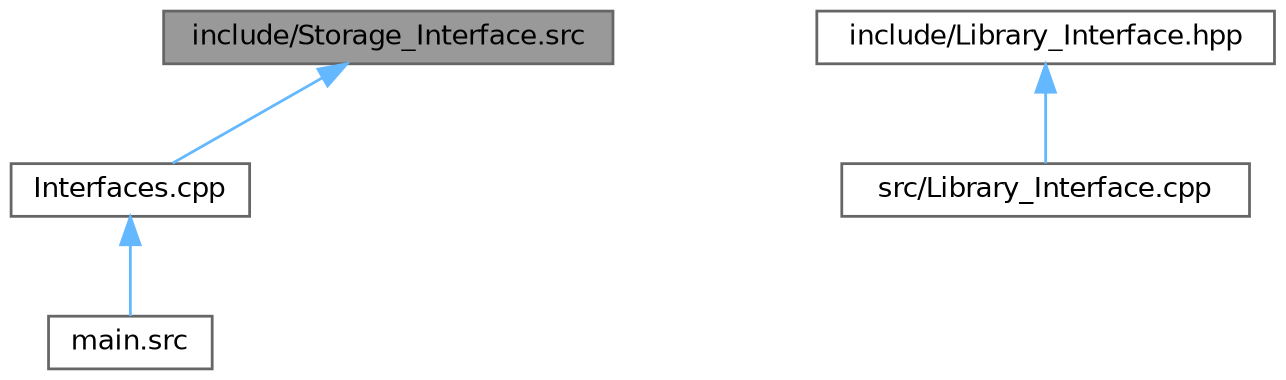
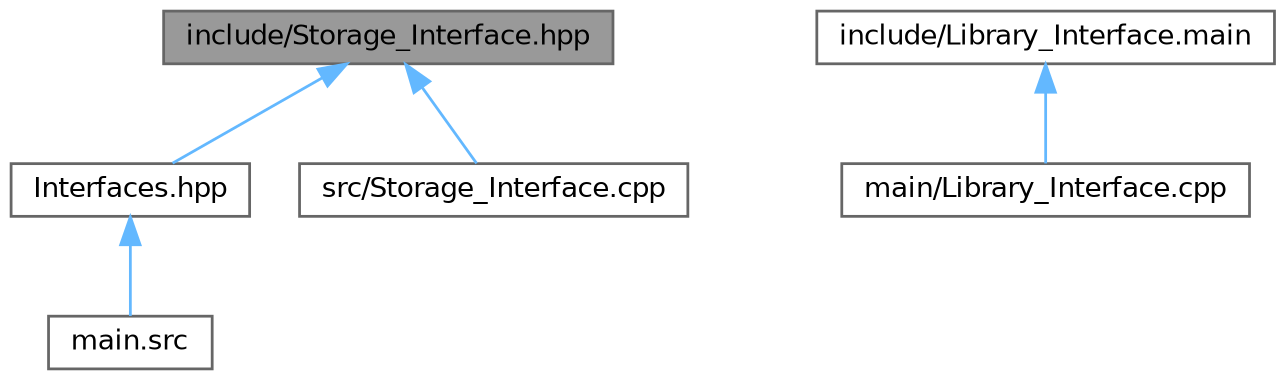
(388, 37) -> (388, 37)
(1046, 37) -> (1046, 37)
(130, 190) -> (130, 190)
none -> (494, 190)
(1046, 190) -> (1046, 190)
